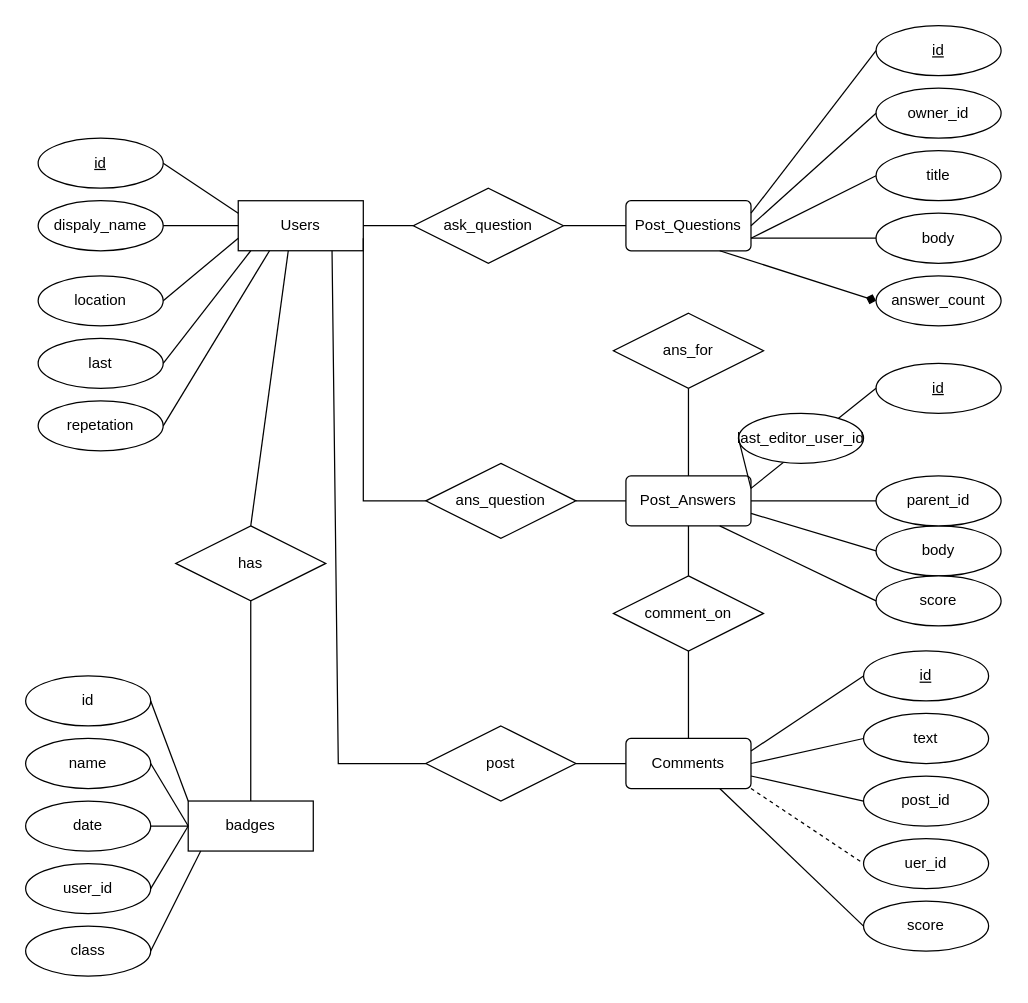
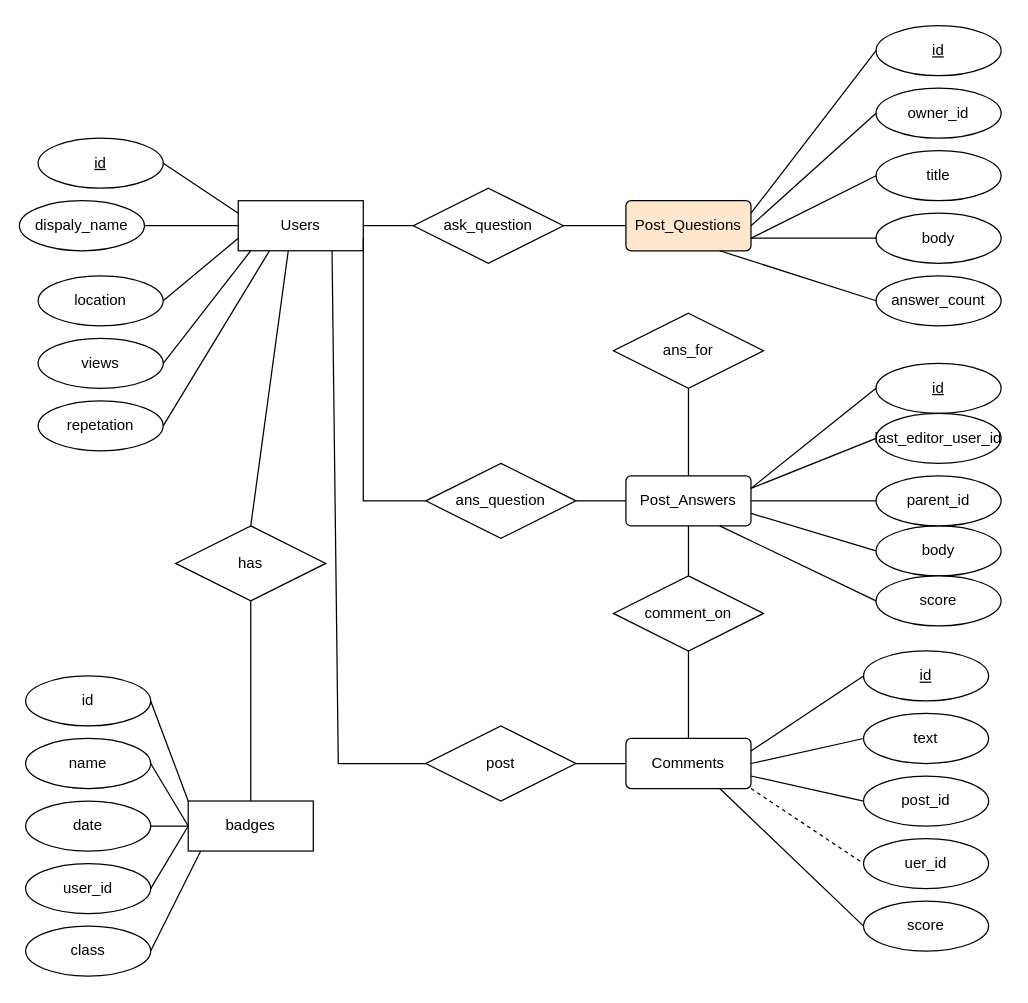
(101, 226) -> (82, 226)
(688, 226) -> (688, 226)
(865, 297) -> (870, 299)
(101, 363) -> (101, 363)
(801, 438) -> (938, 438)
